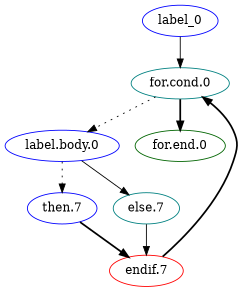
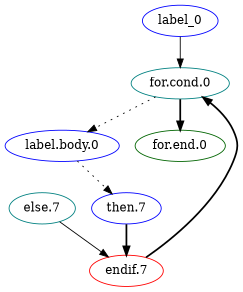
(102, 175) -> none
